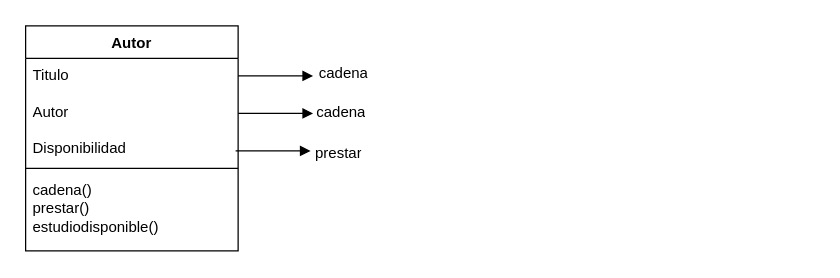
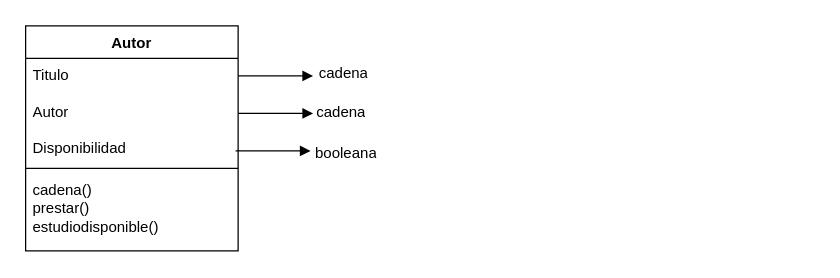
(345, 153) -> (347, 153)
